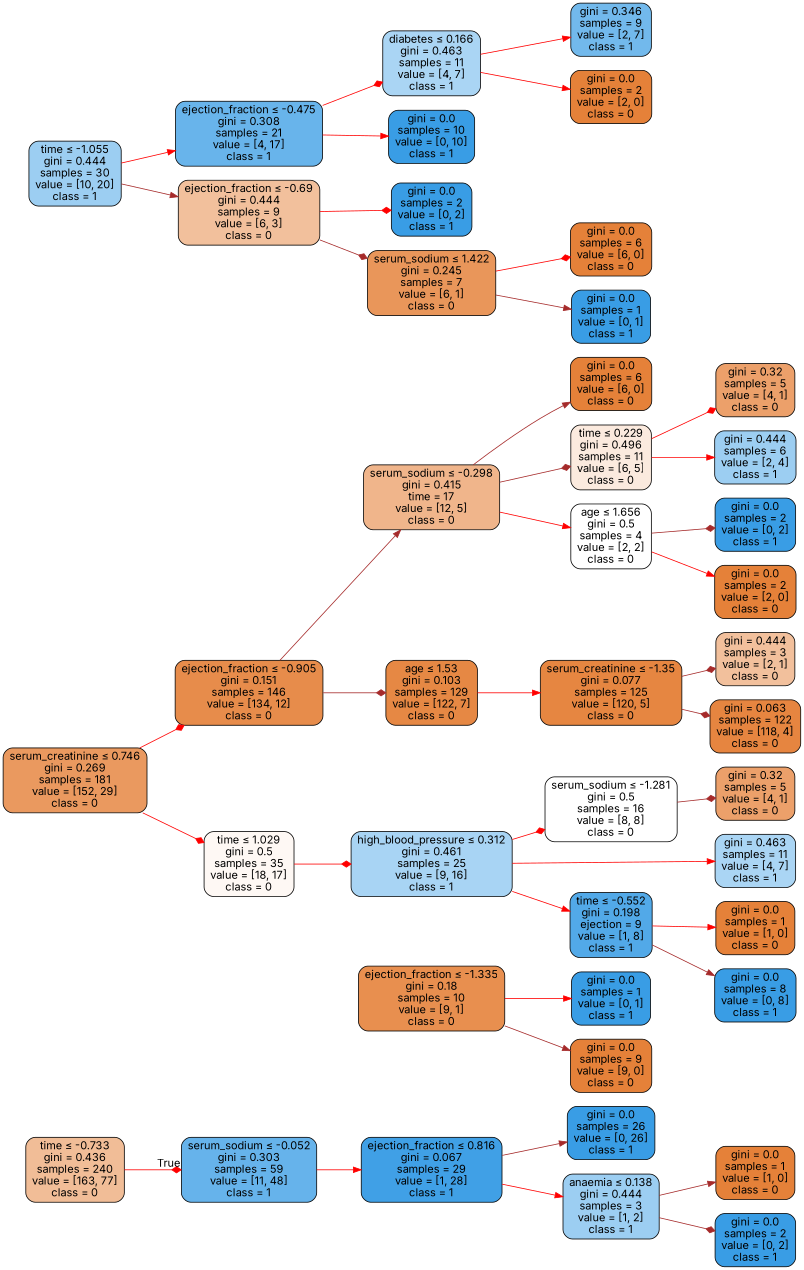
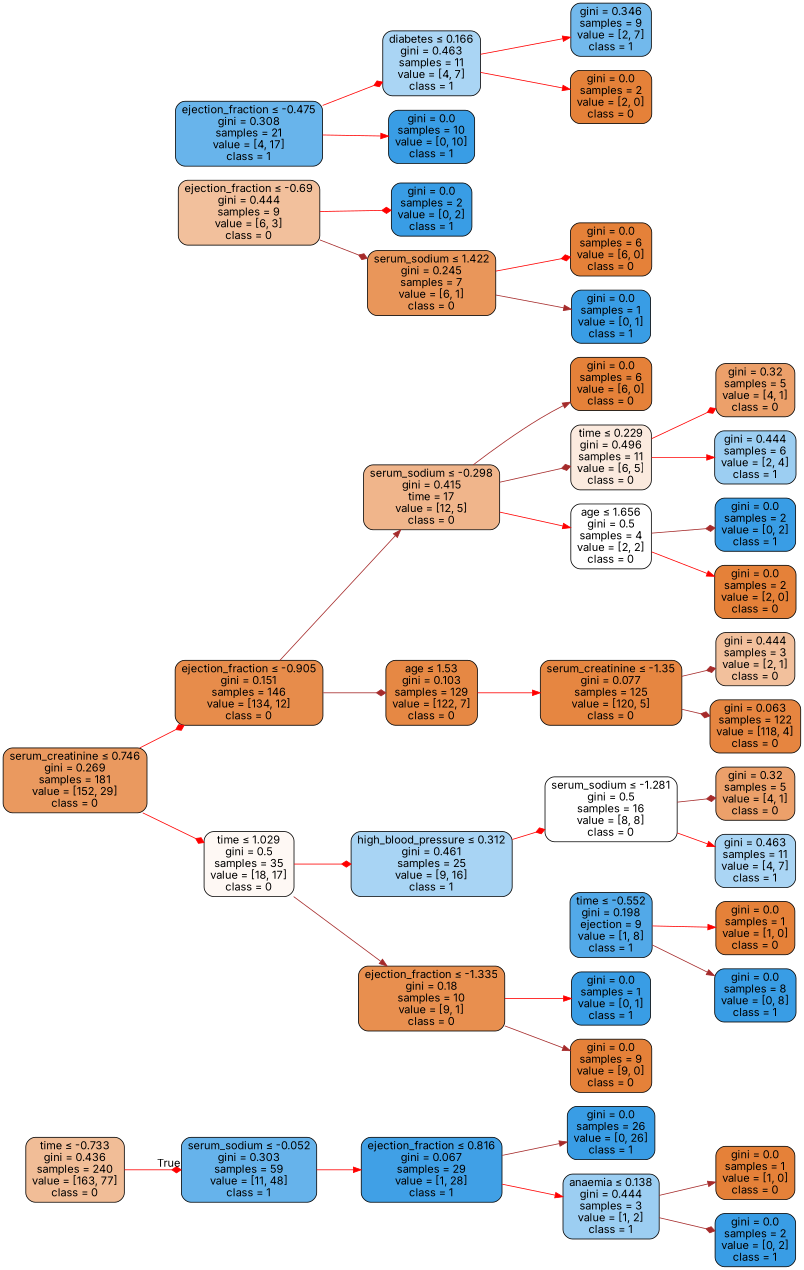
(75, 174) -> none
(610, 862) -> (692, 838)
(537, 900) -> none
none -> (337, 929)
